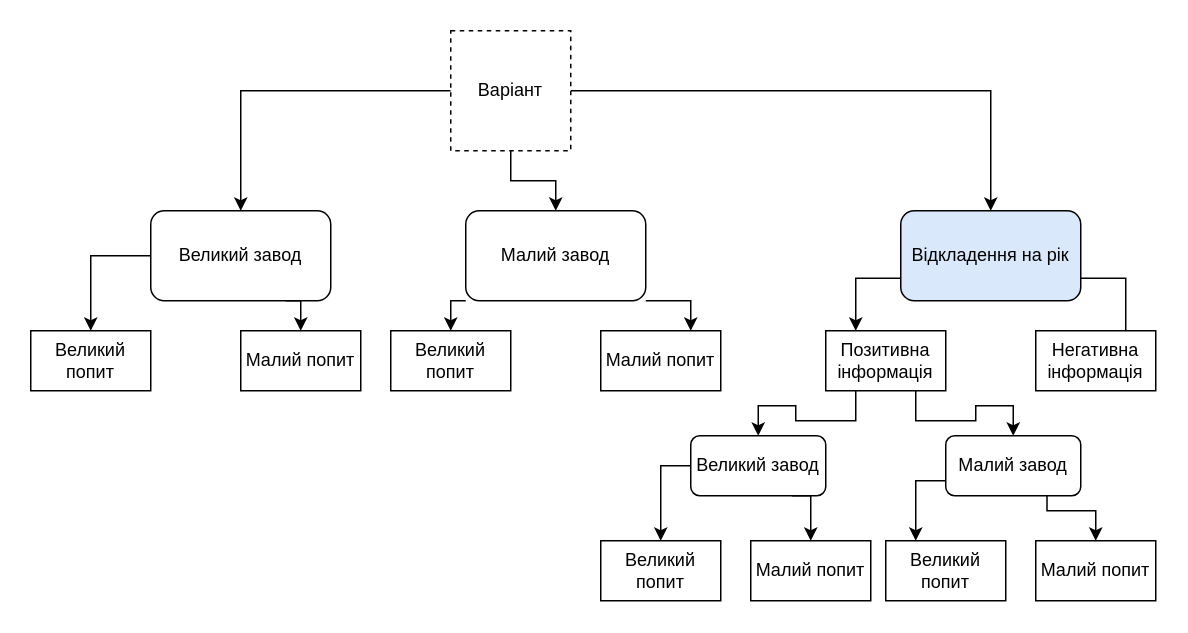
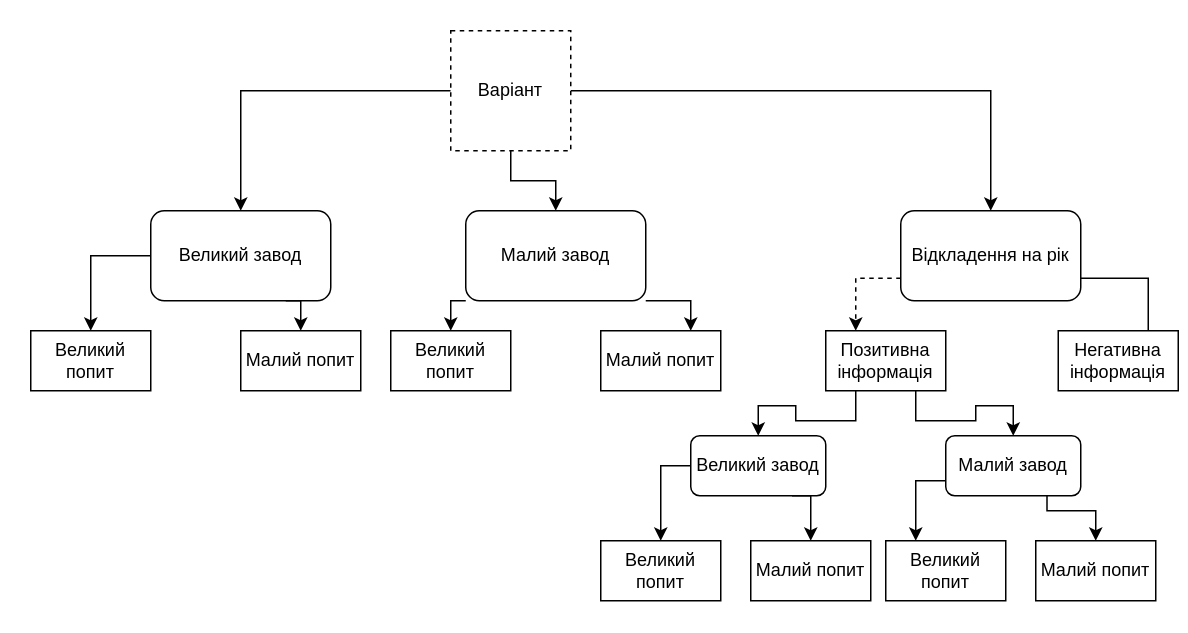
(991, 256) -> (991, 256)
(856, 278) -> (856, 278)
(1096, 361) -> (1118, 361)
